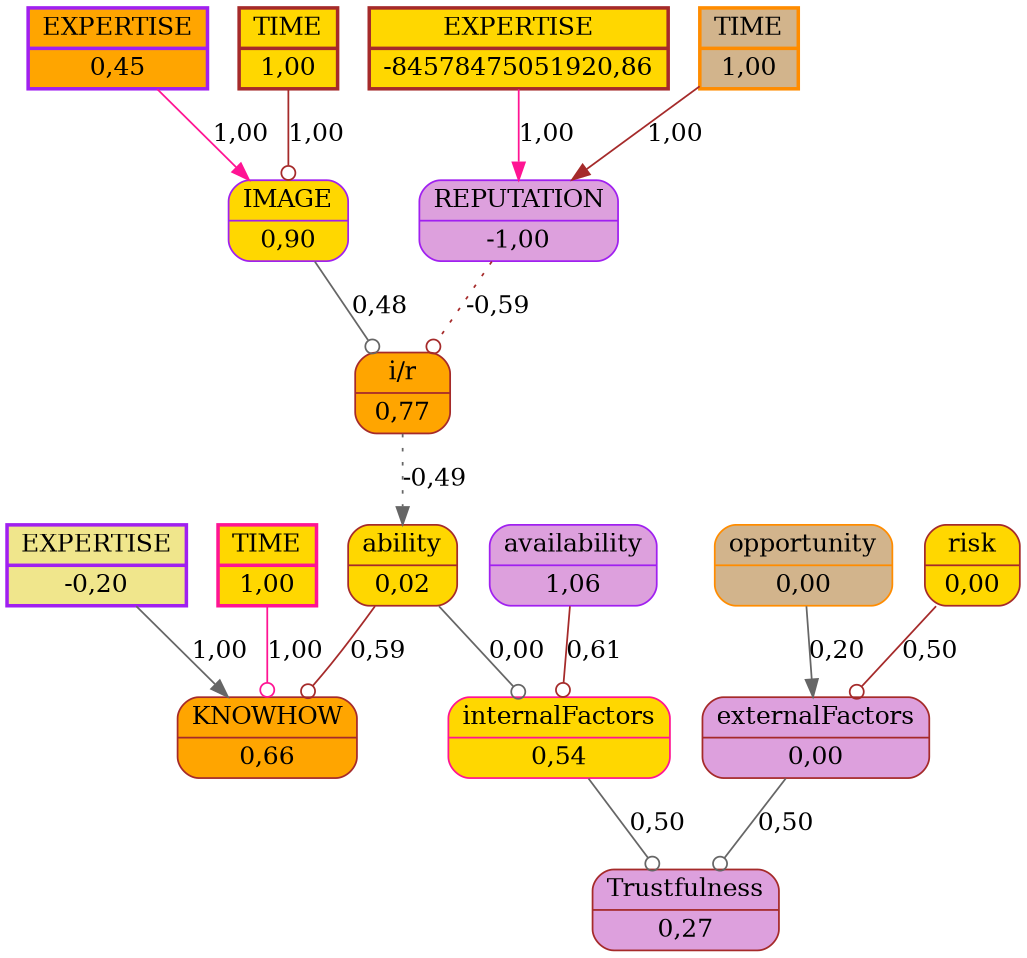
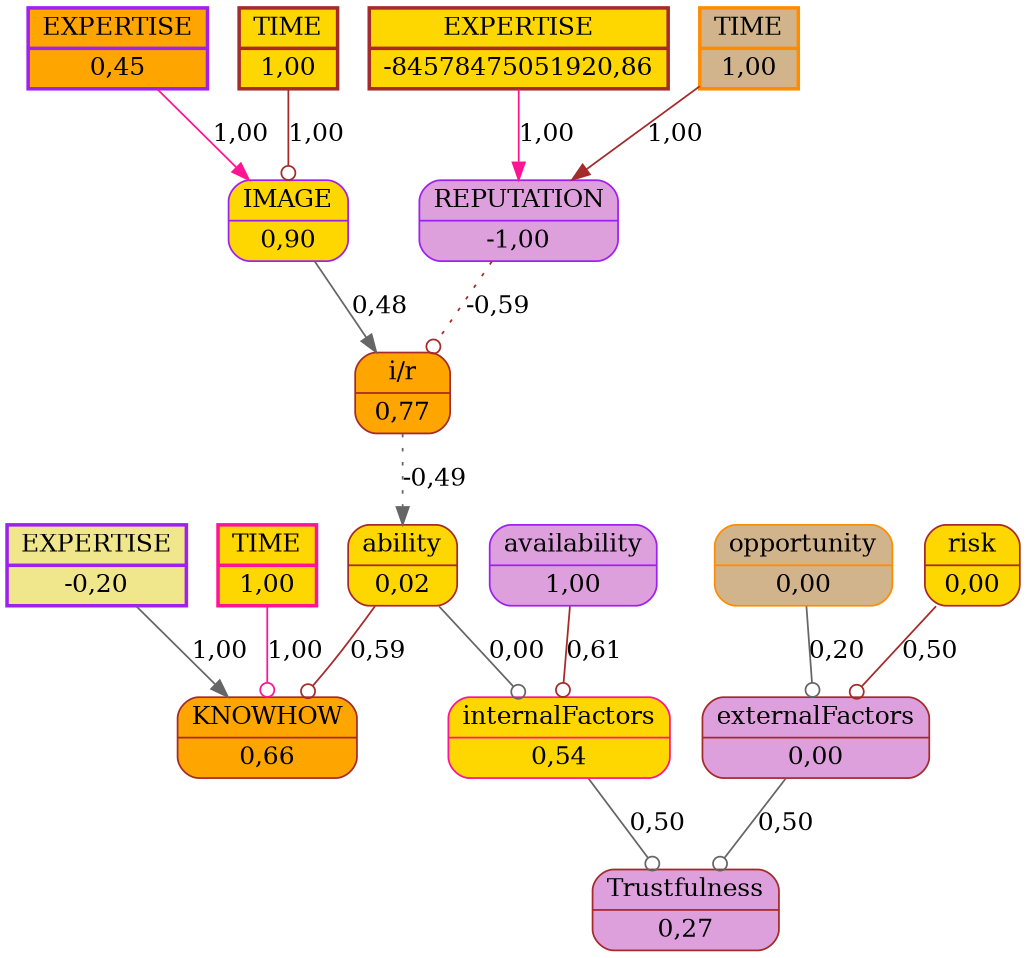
(342, 301) -> (341, 300)
(573, 585) -> (573, 585)
(809, 643) -> (809, 645)
